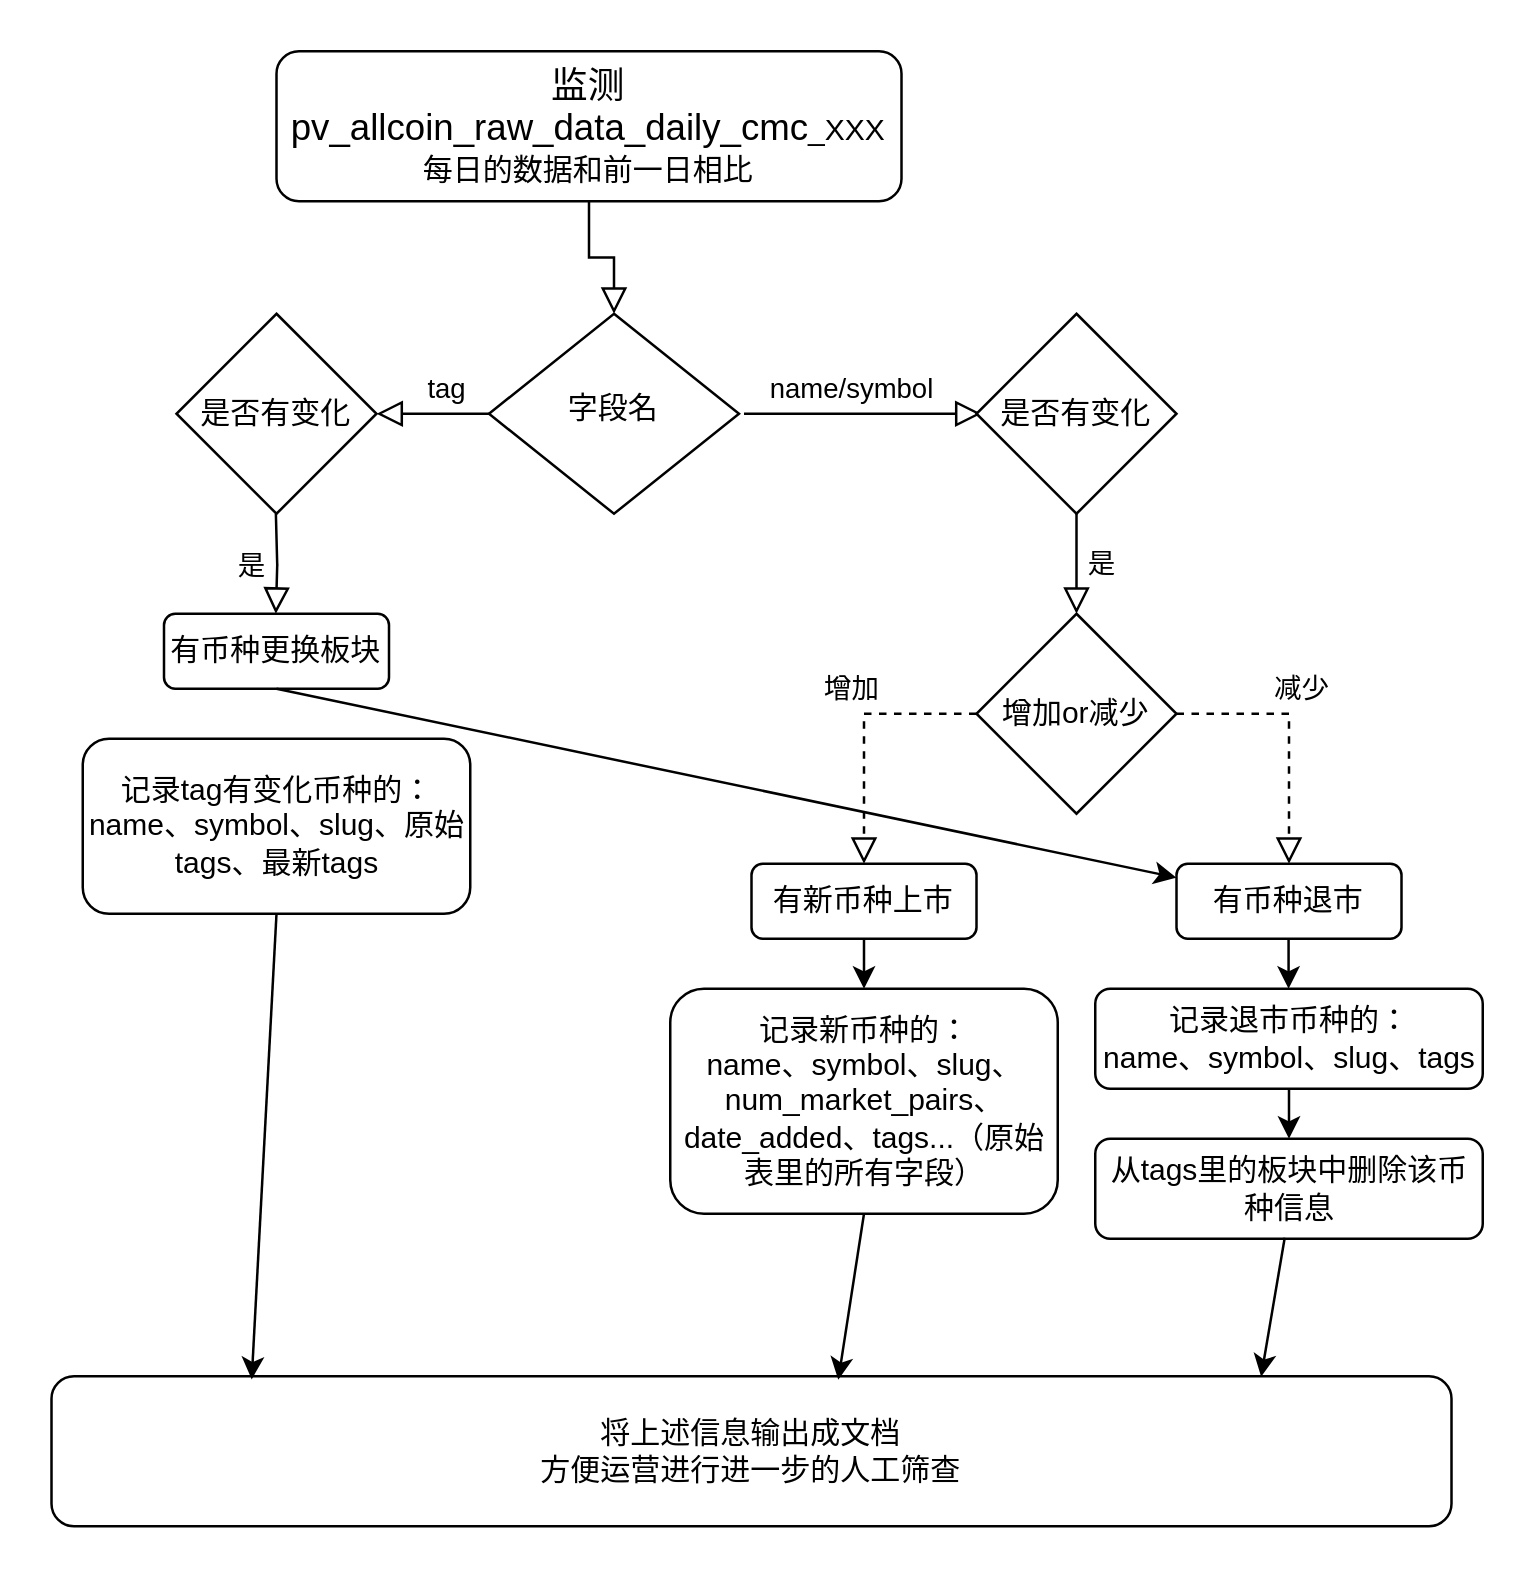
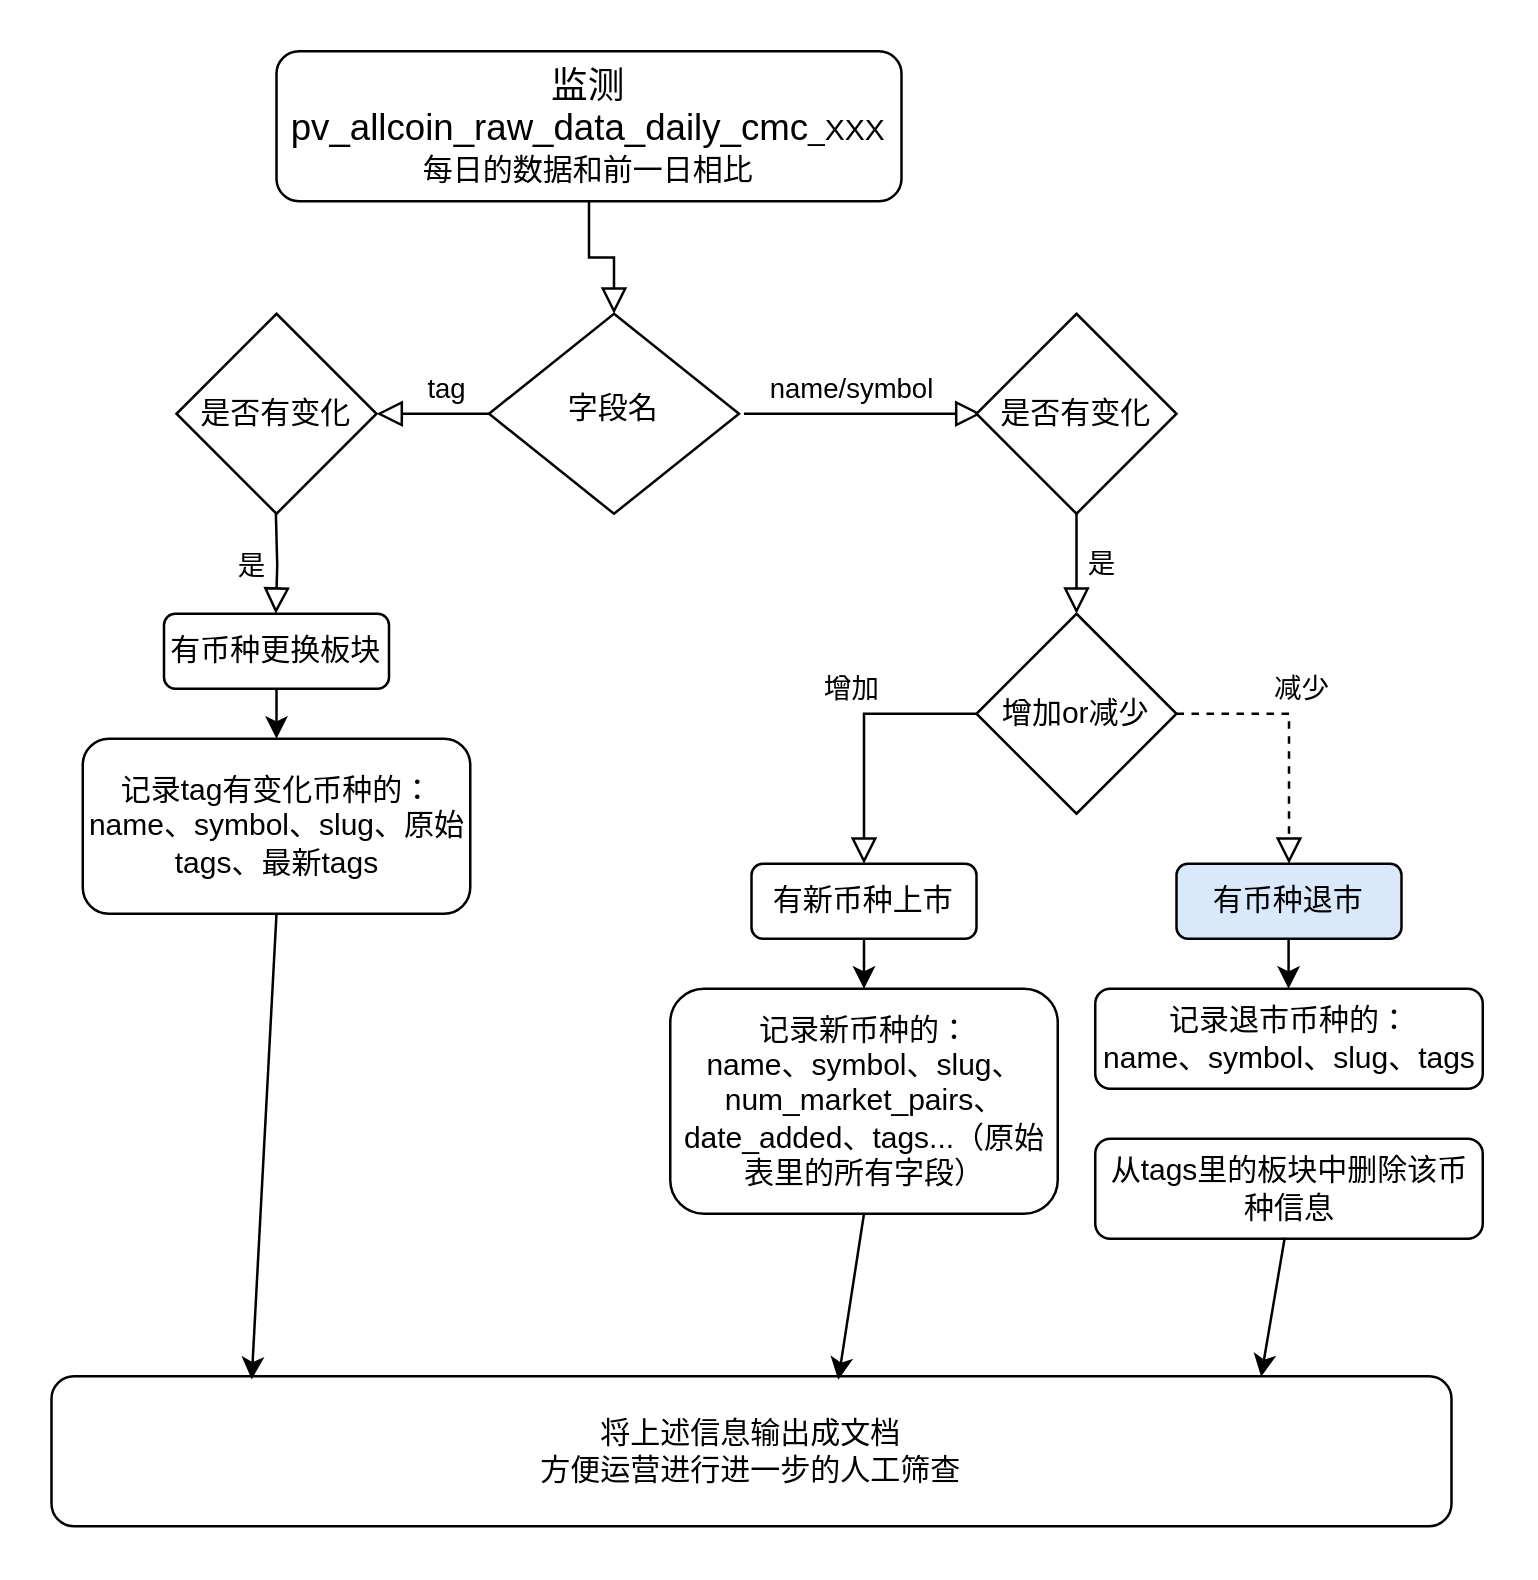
(870, 714) -> (870, 714)
(567, 750) -> (276, 706)
(1289, 901) -> (1289, 901)
(1289, 1106) -> none
